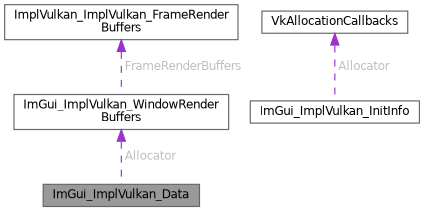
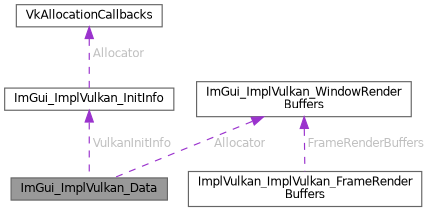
(121, 73) -> (305, 150)
none -> (89, 150)
